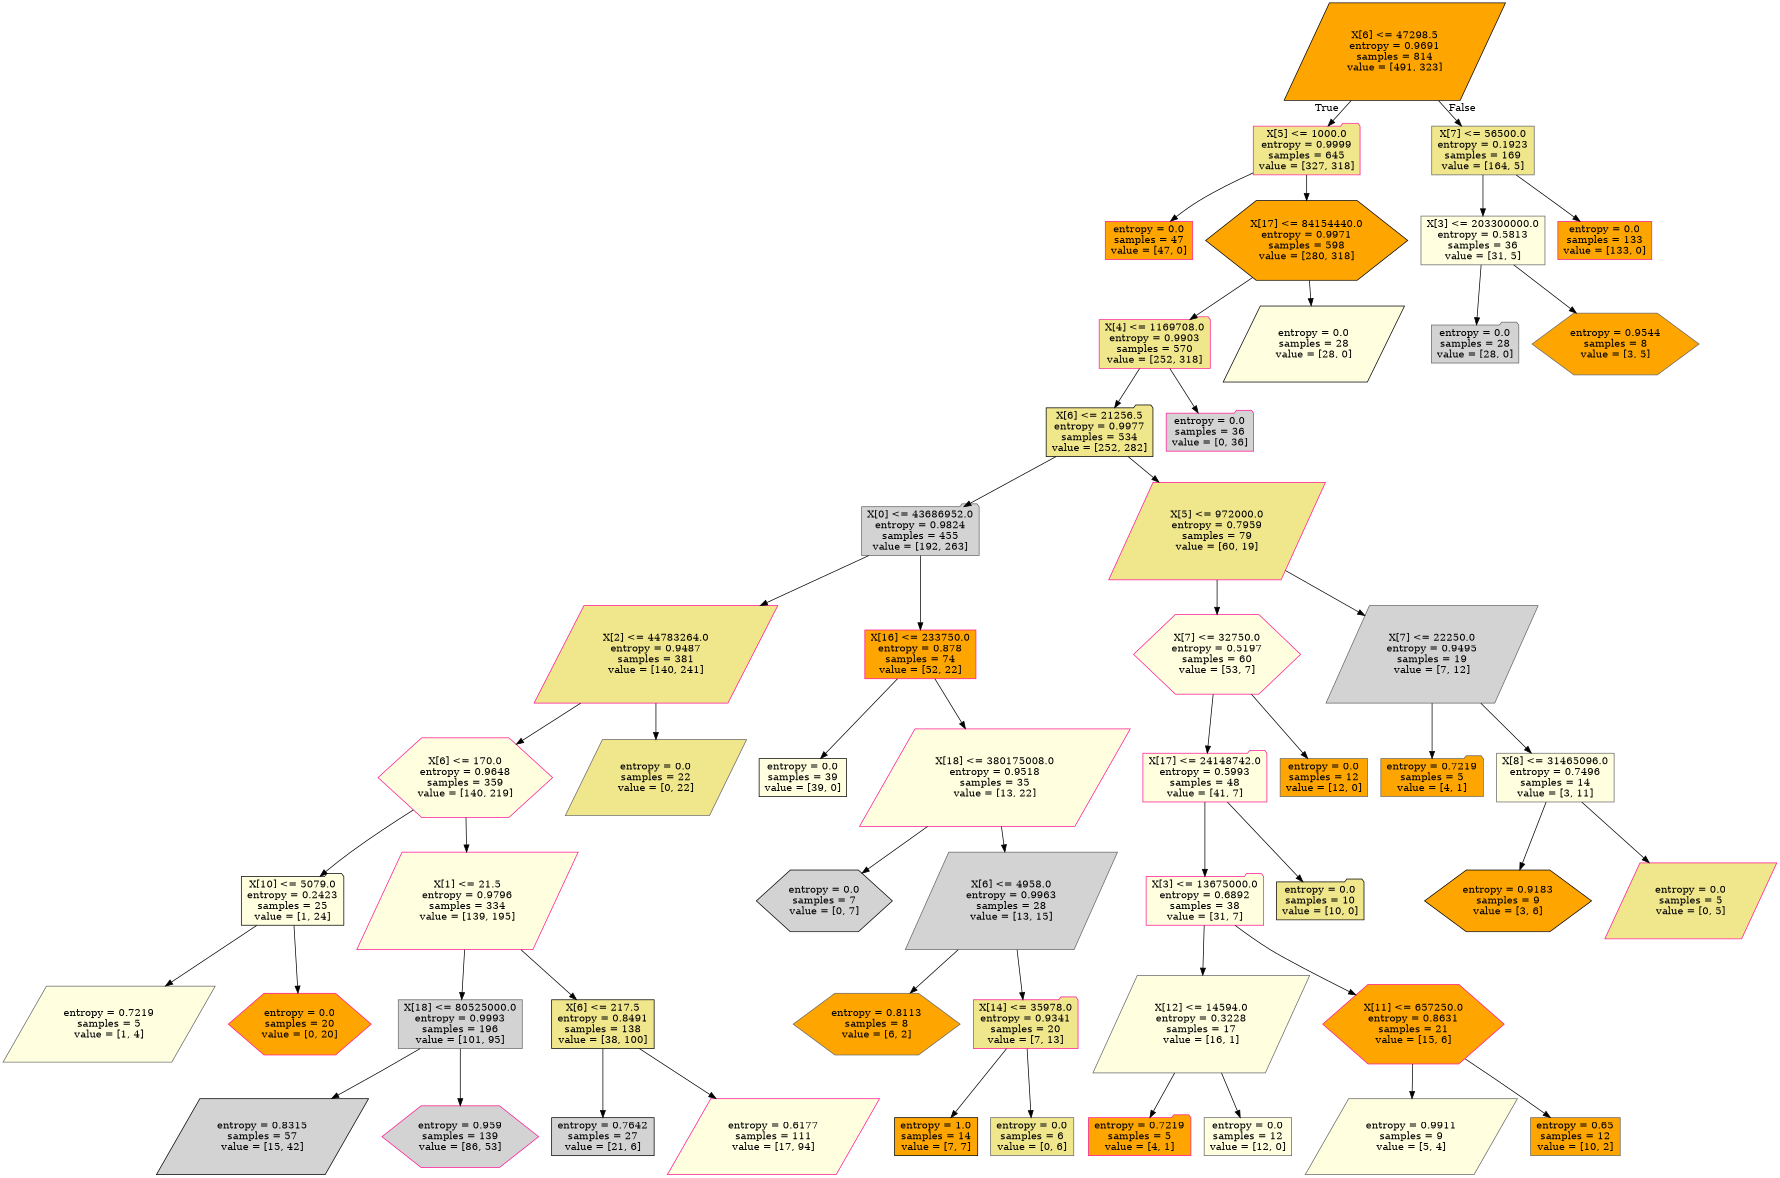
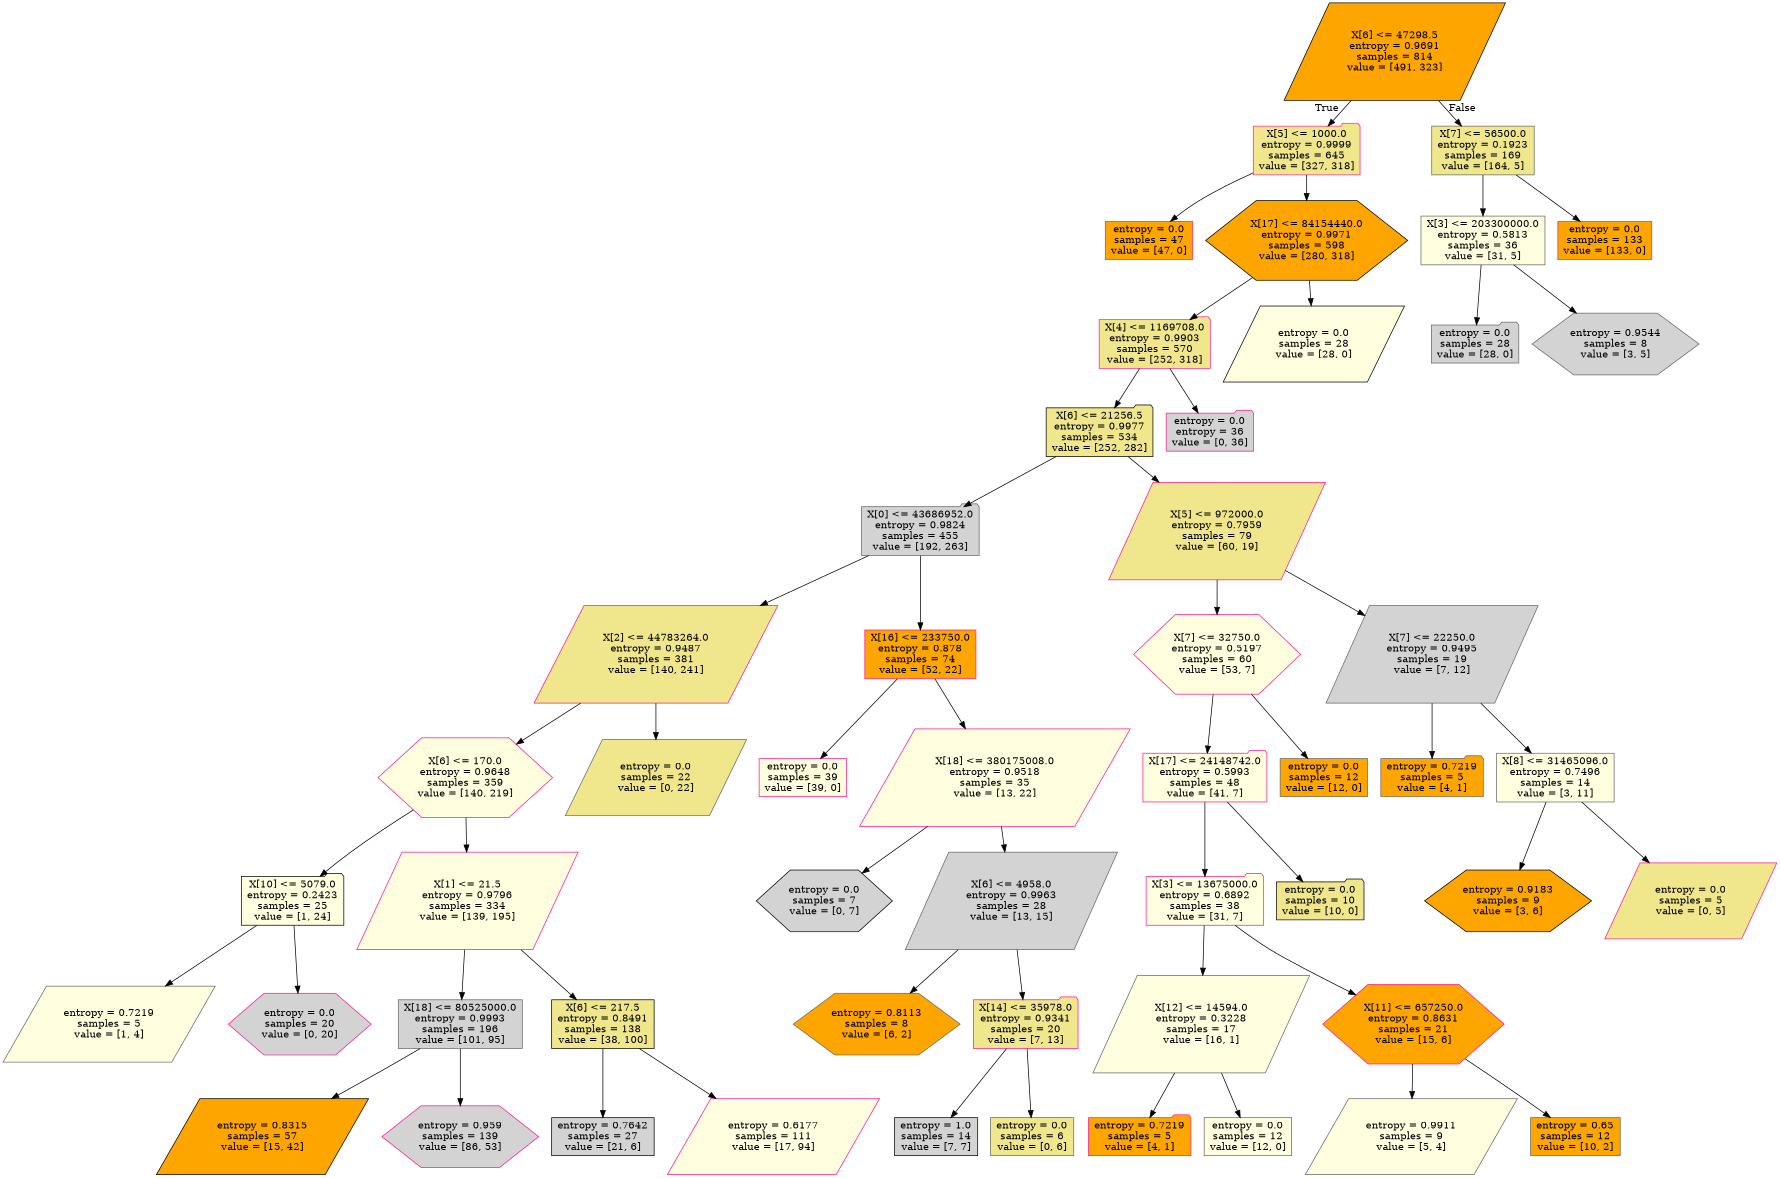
(1616, 344) -> (1616, 344)
(1210, 432) -> (1210, 432)
(803, 778) -> (803, 778)
(300, 1024) -> (300, 1024)
(262, 1137) -> (262, 1137)
(936, 1137) -> (936, 1137)
